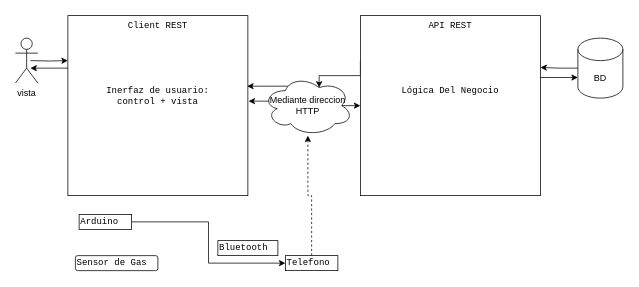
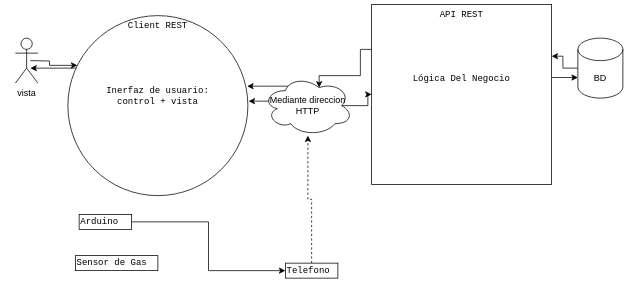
(158, 105) -> (158, 105)
(450, 105) -> (462, 94)
(248, 248) -> none
(117, 263) -> (117, 263)
(312, 263) -> (312, 270)
